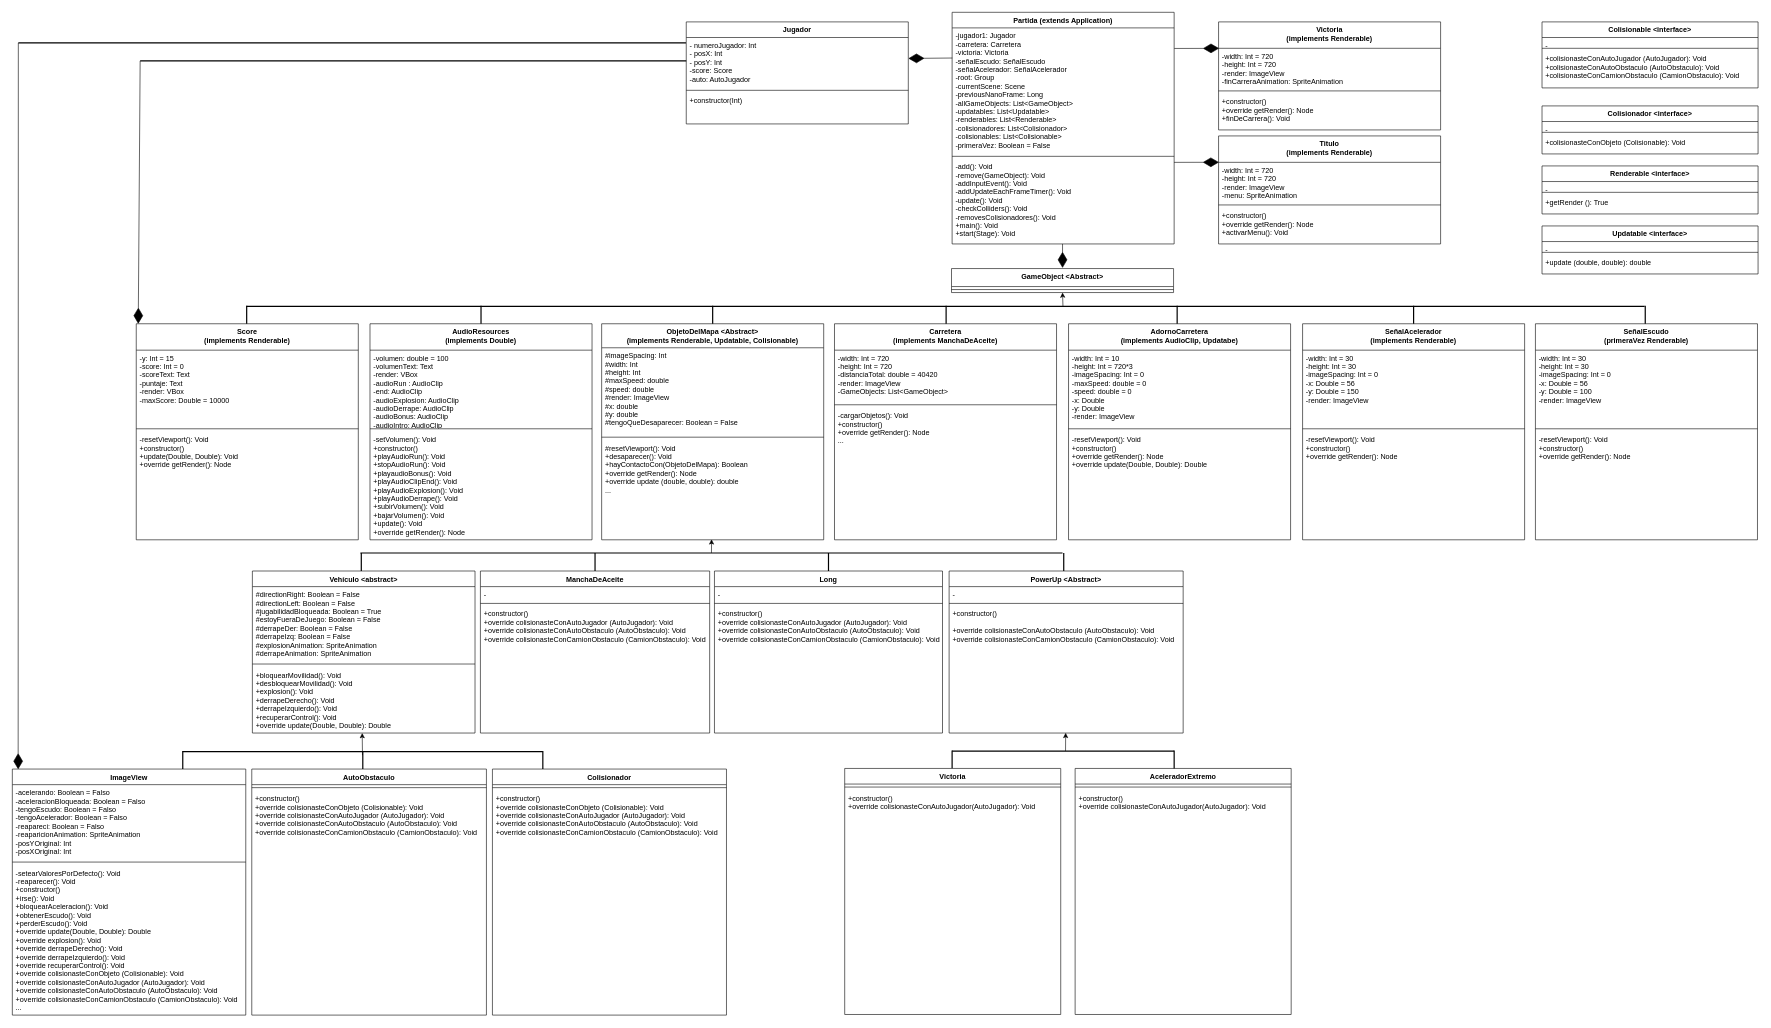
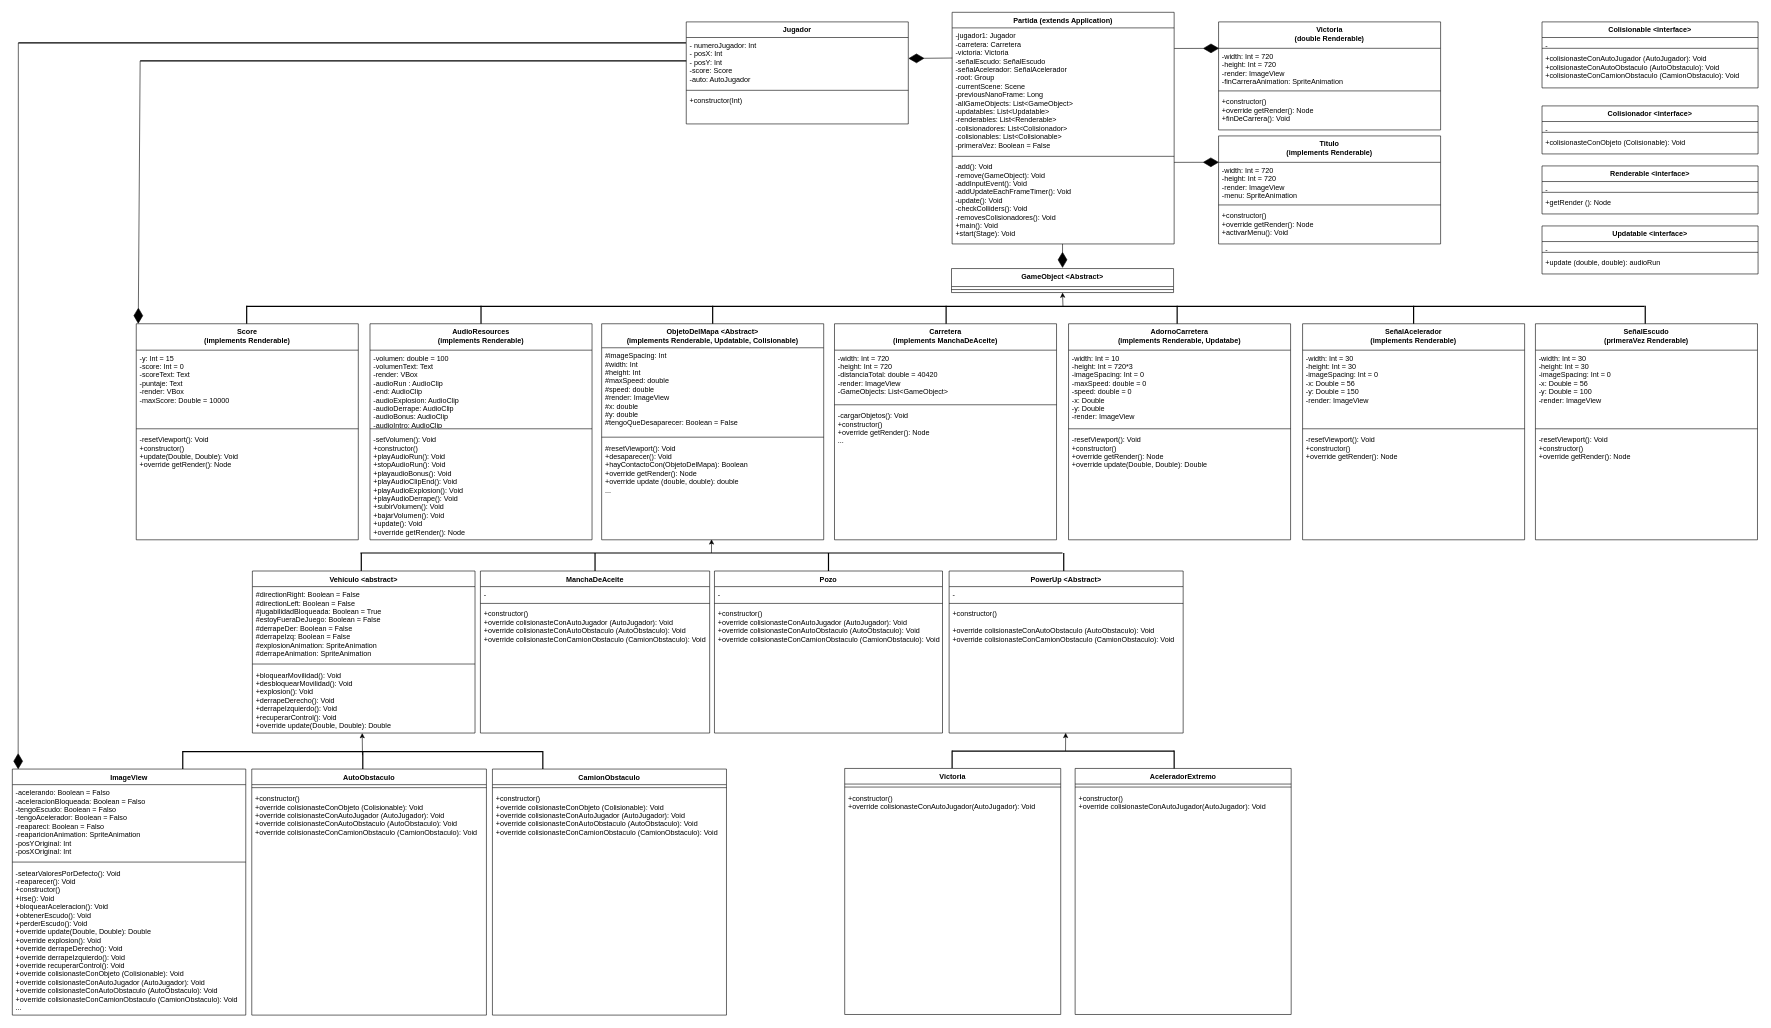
(1329, 30) -> (1329, 30)
(1580, 203) -> (1580, 203)
(1602, 263) -> (1606, 263)
(481, 332) -> (481, 332)
(1179, 332) -> (1179, 332)
(828, 579) -> (828, 579)
(609, 777) -> (609, 777)
